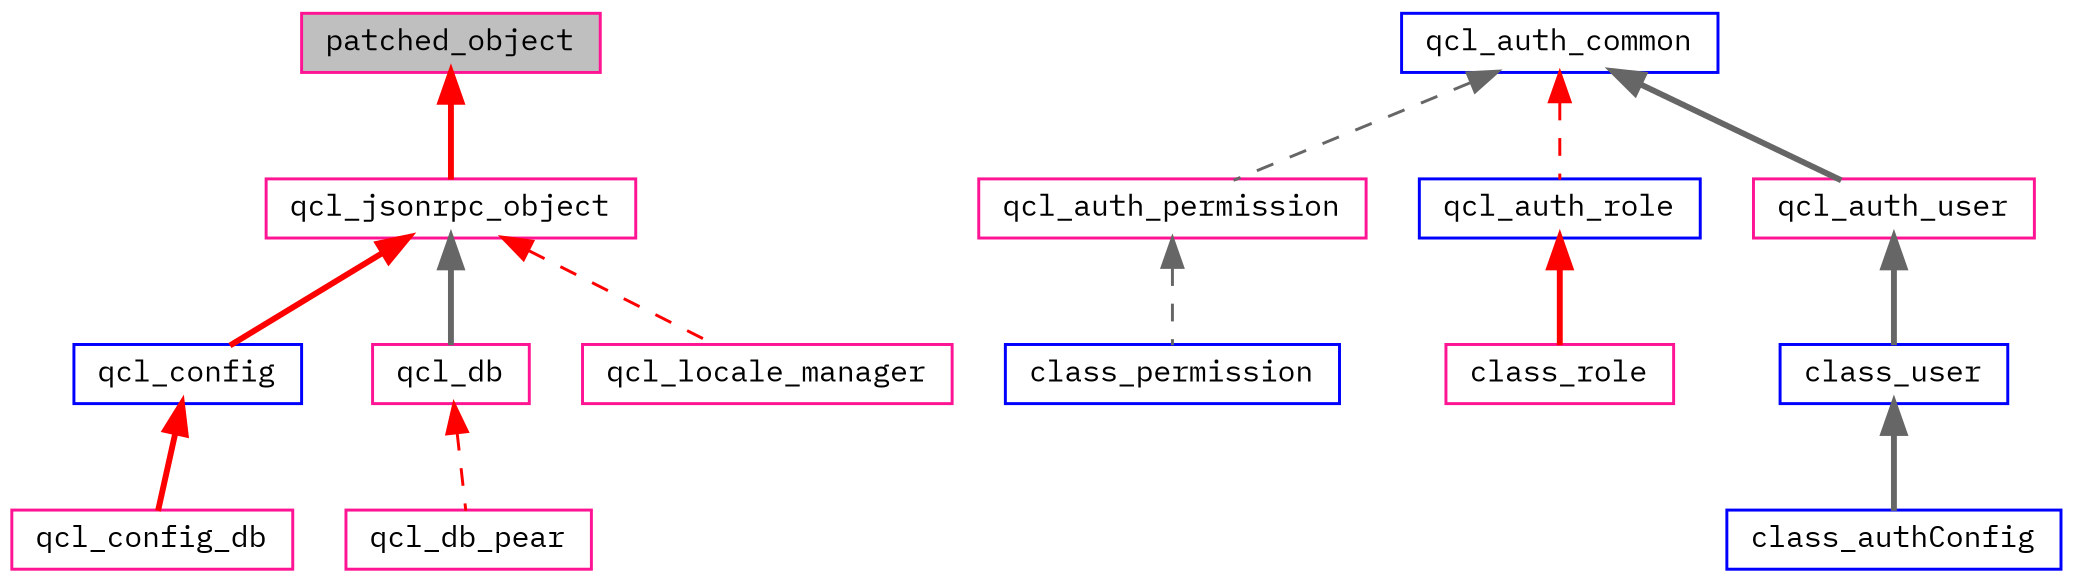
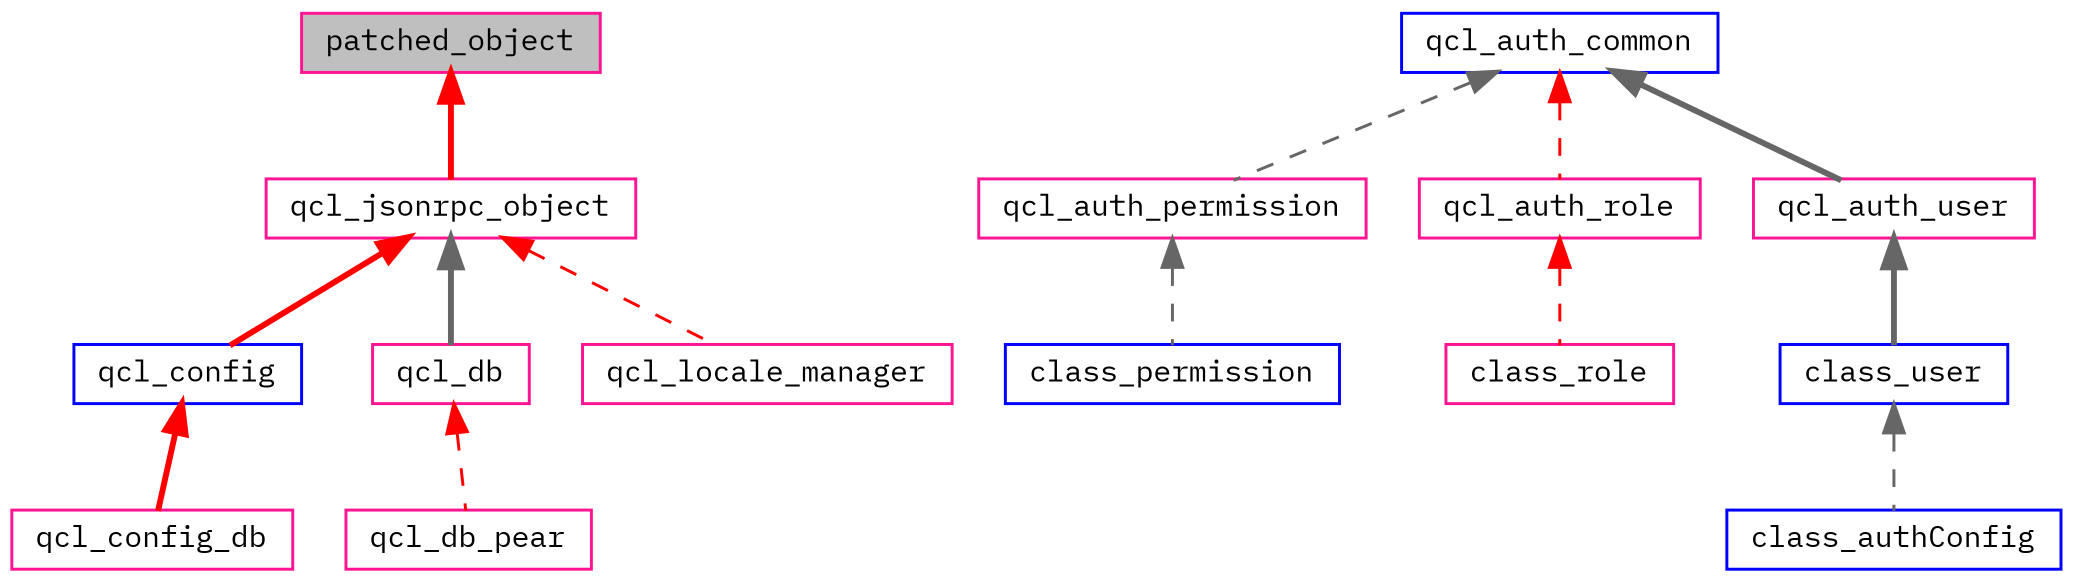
(1560, 208) -> (1560, 208)
(1560, 307) -> (1560, 307)
(1894, 472) -> (1894, 472)
